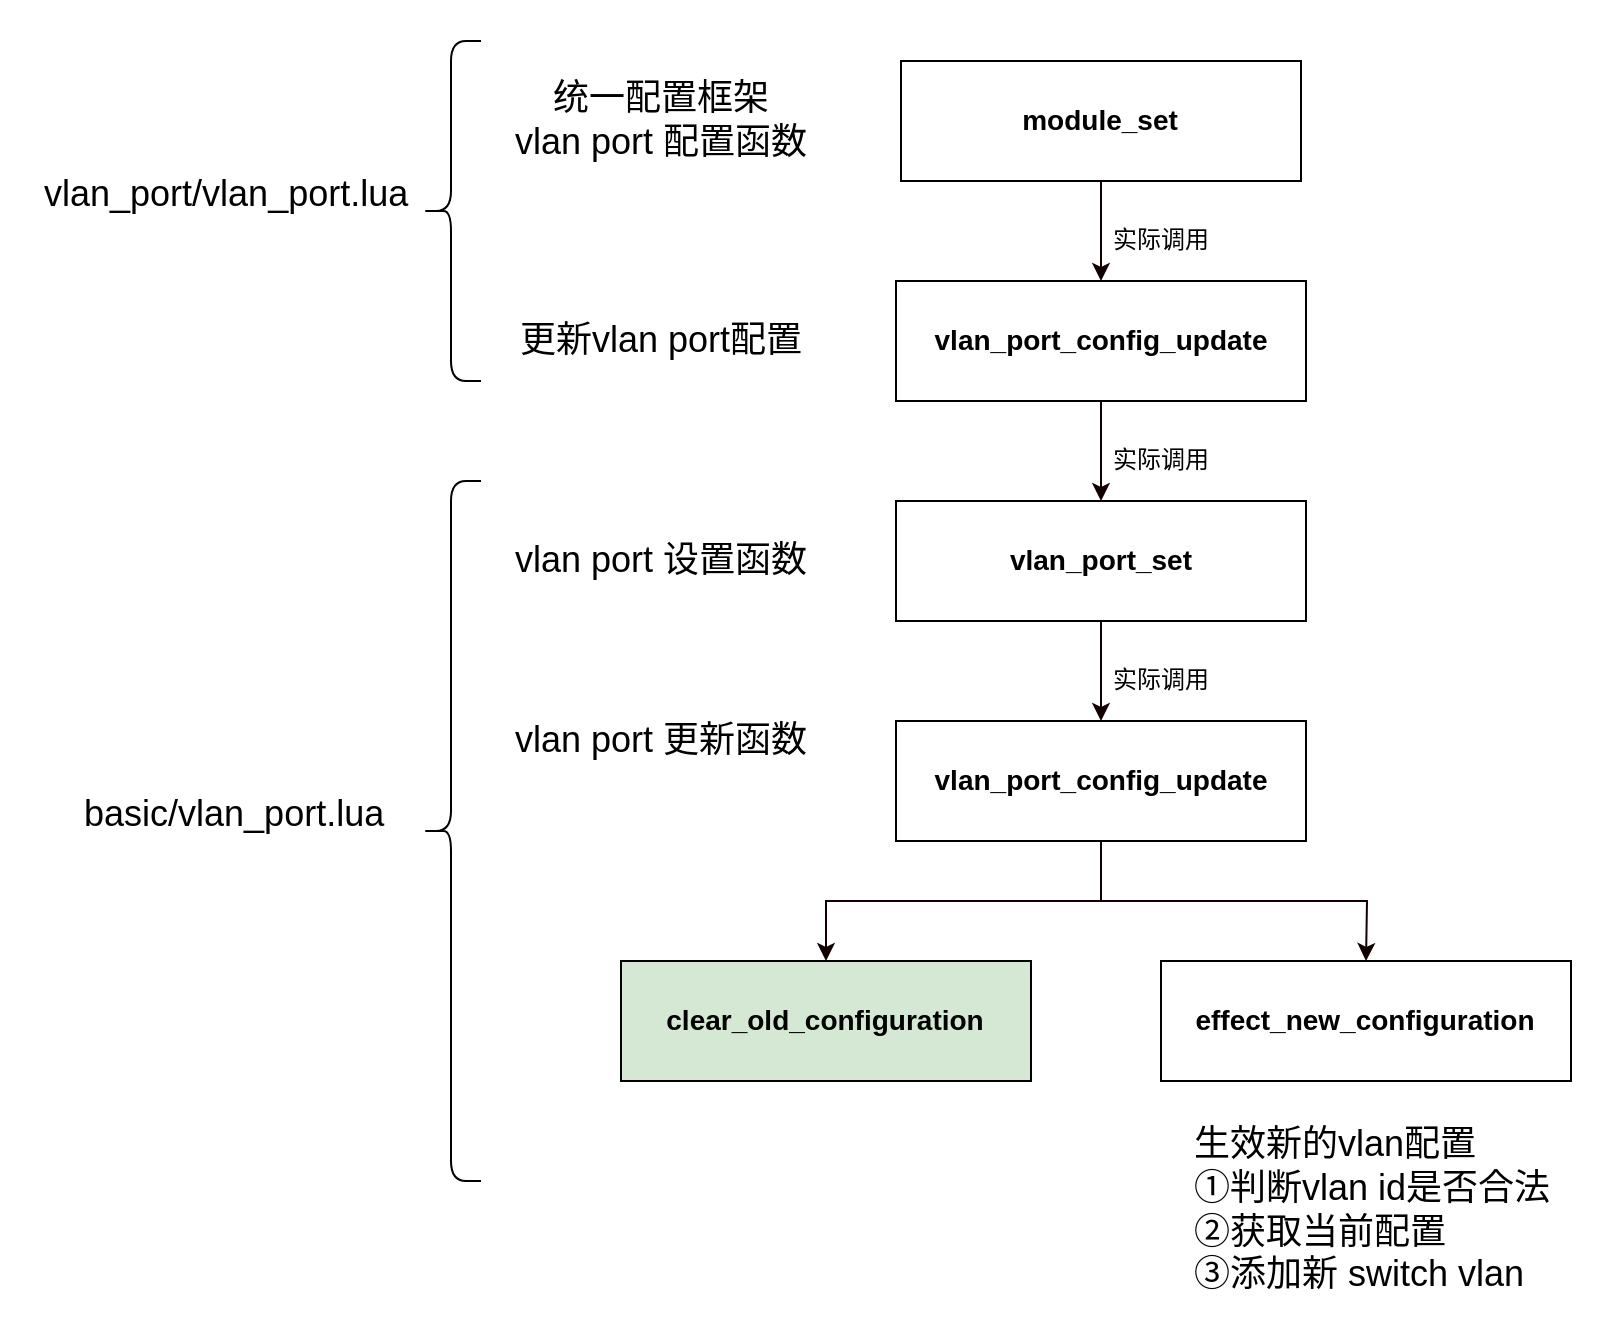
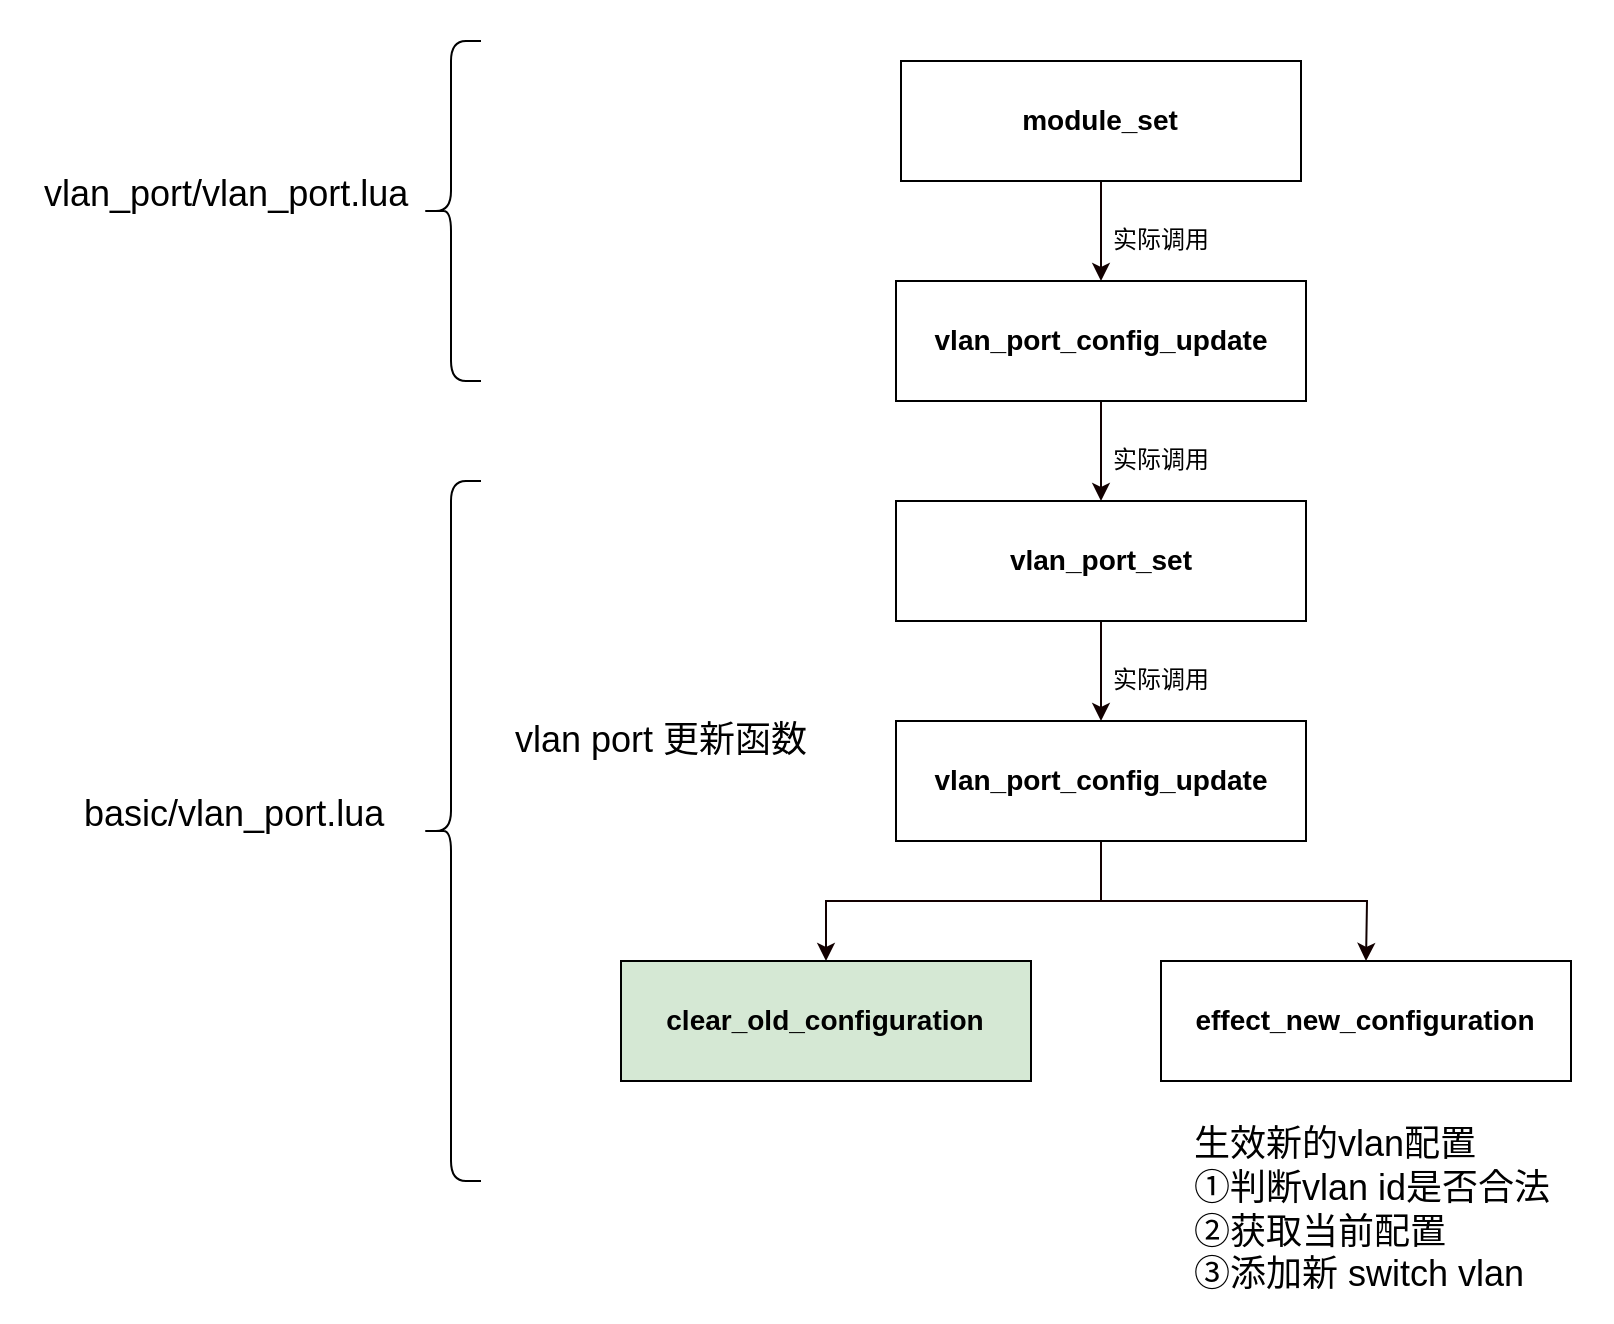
(661, 121) -> none
(661, 341) -> none
(661, 561) -> none
